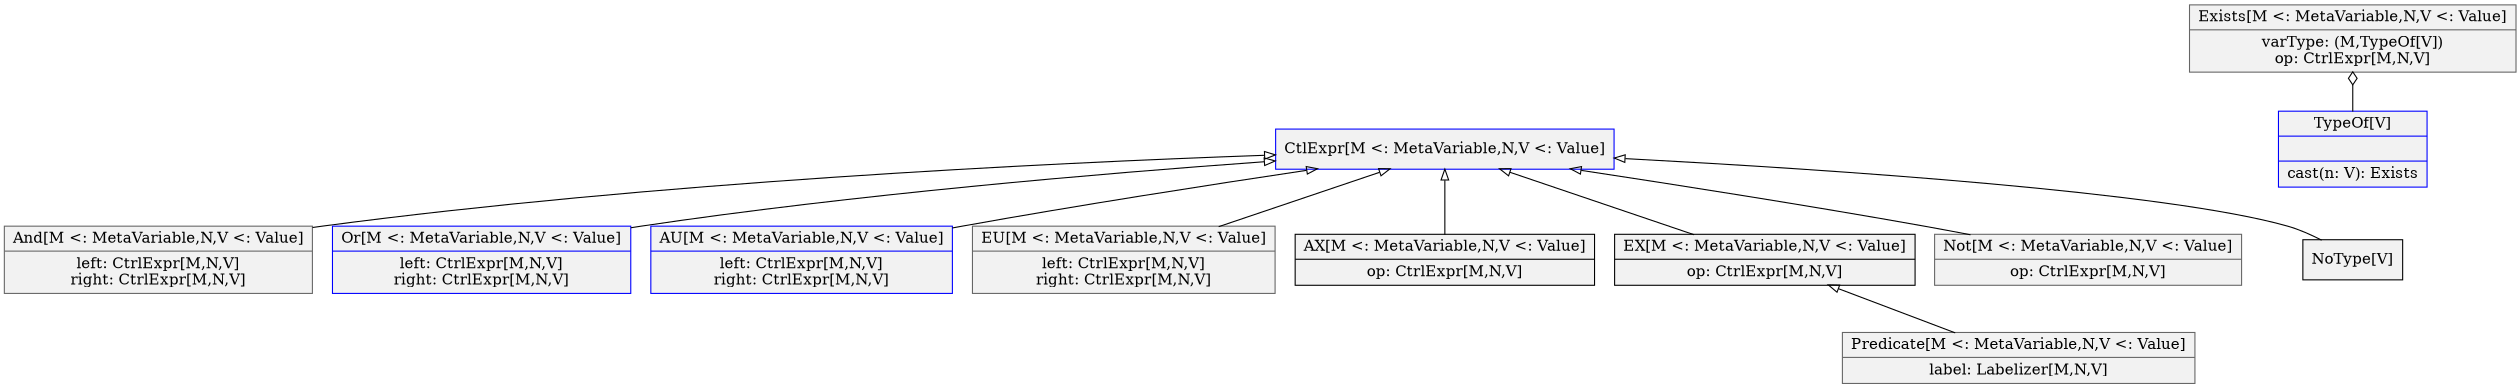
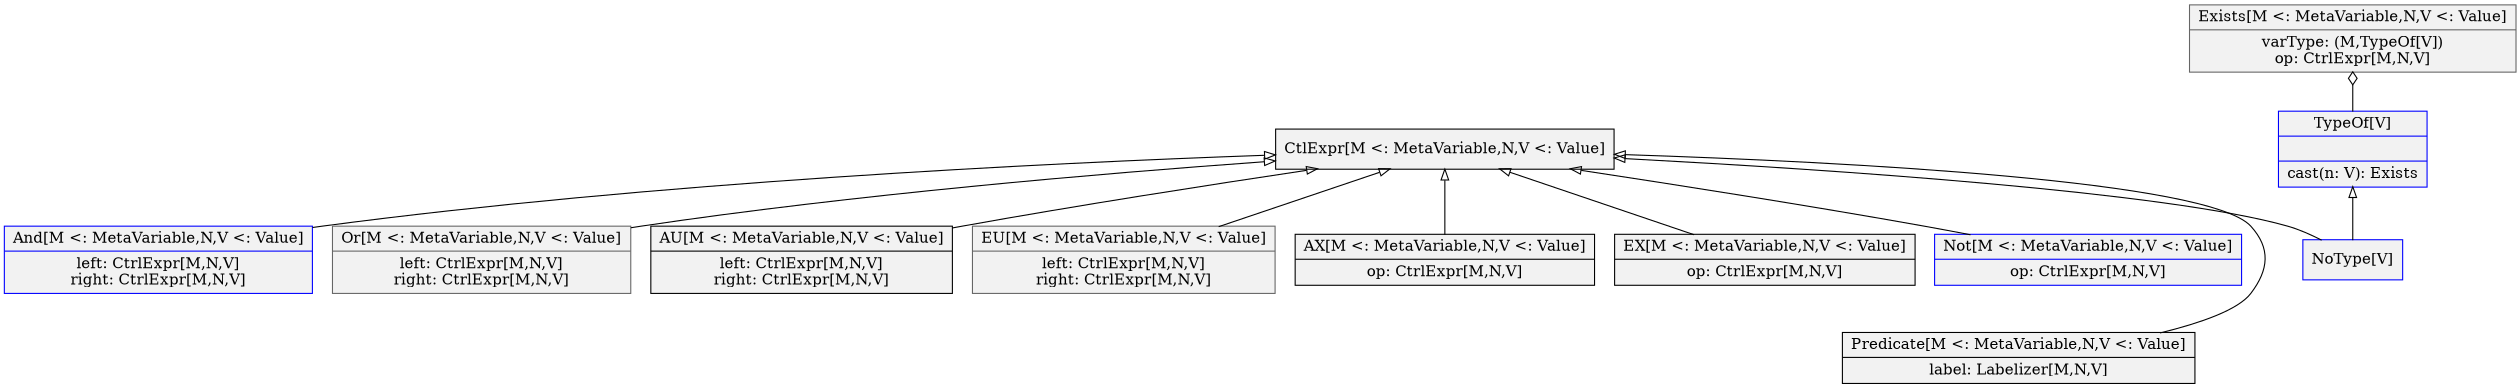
(1445, 149) -> (1445, 149)
none -> (2353, 219)
(158, 260) -> (158, 260)
(482, 260) -> (482, 260)
(802, 260) -> (802, 260)
(2088, 260) -> (2088, 260)
(2353, 260) -> (2353, 260)
(1897, 311) -> (2028, 179)
(2019, 358) -> (2019, 358)
